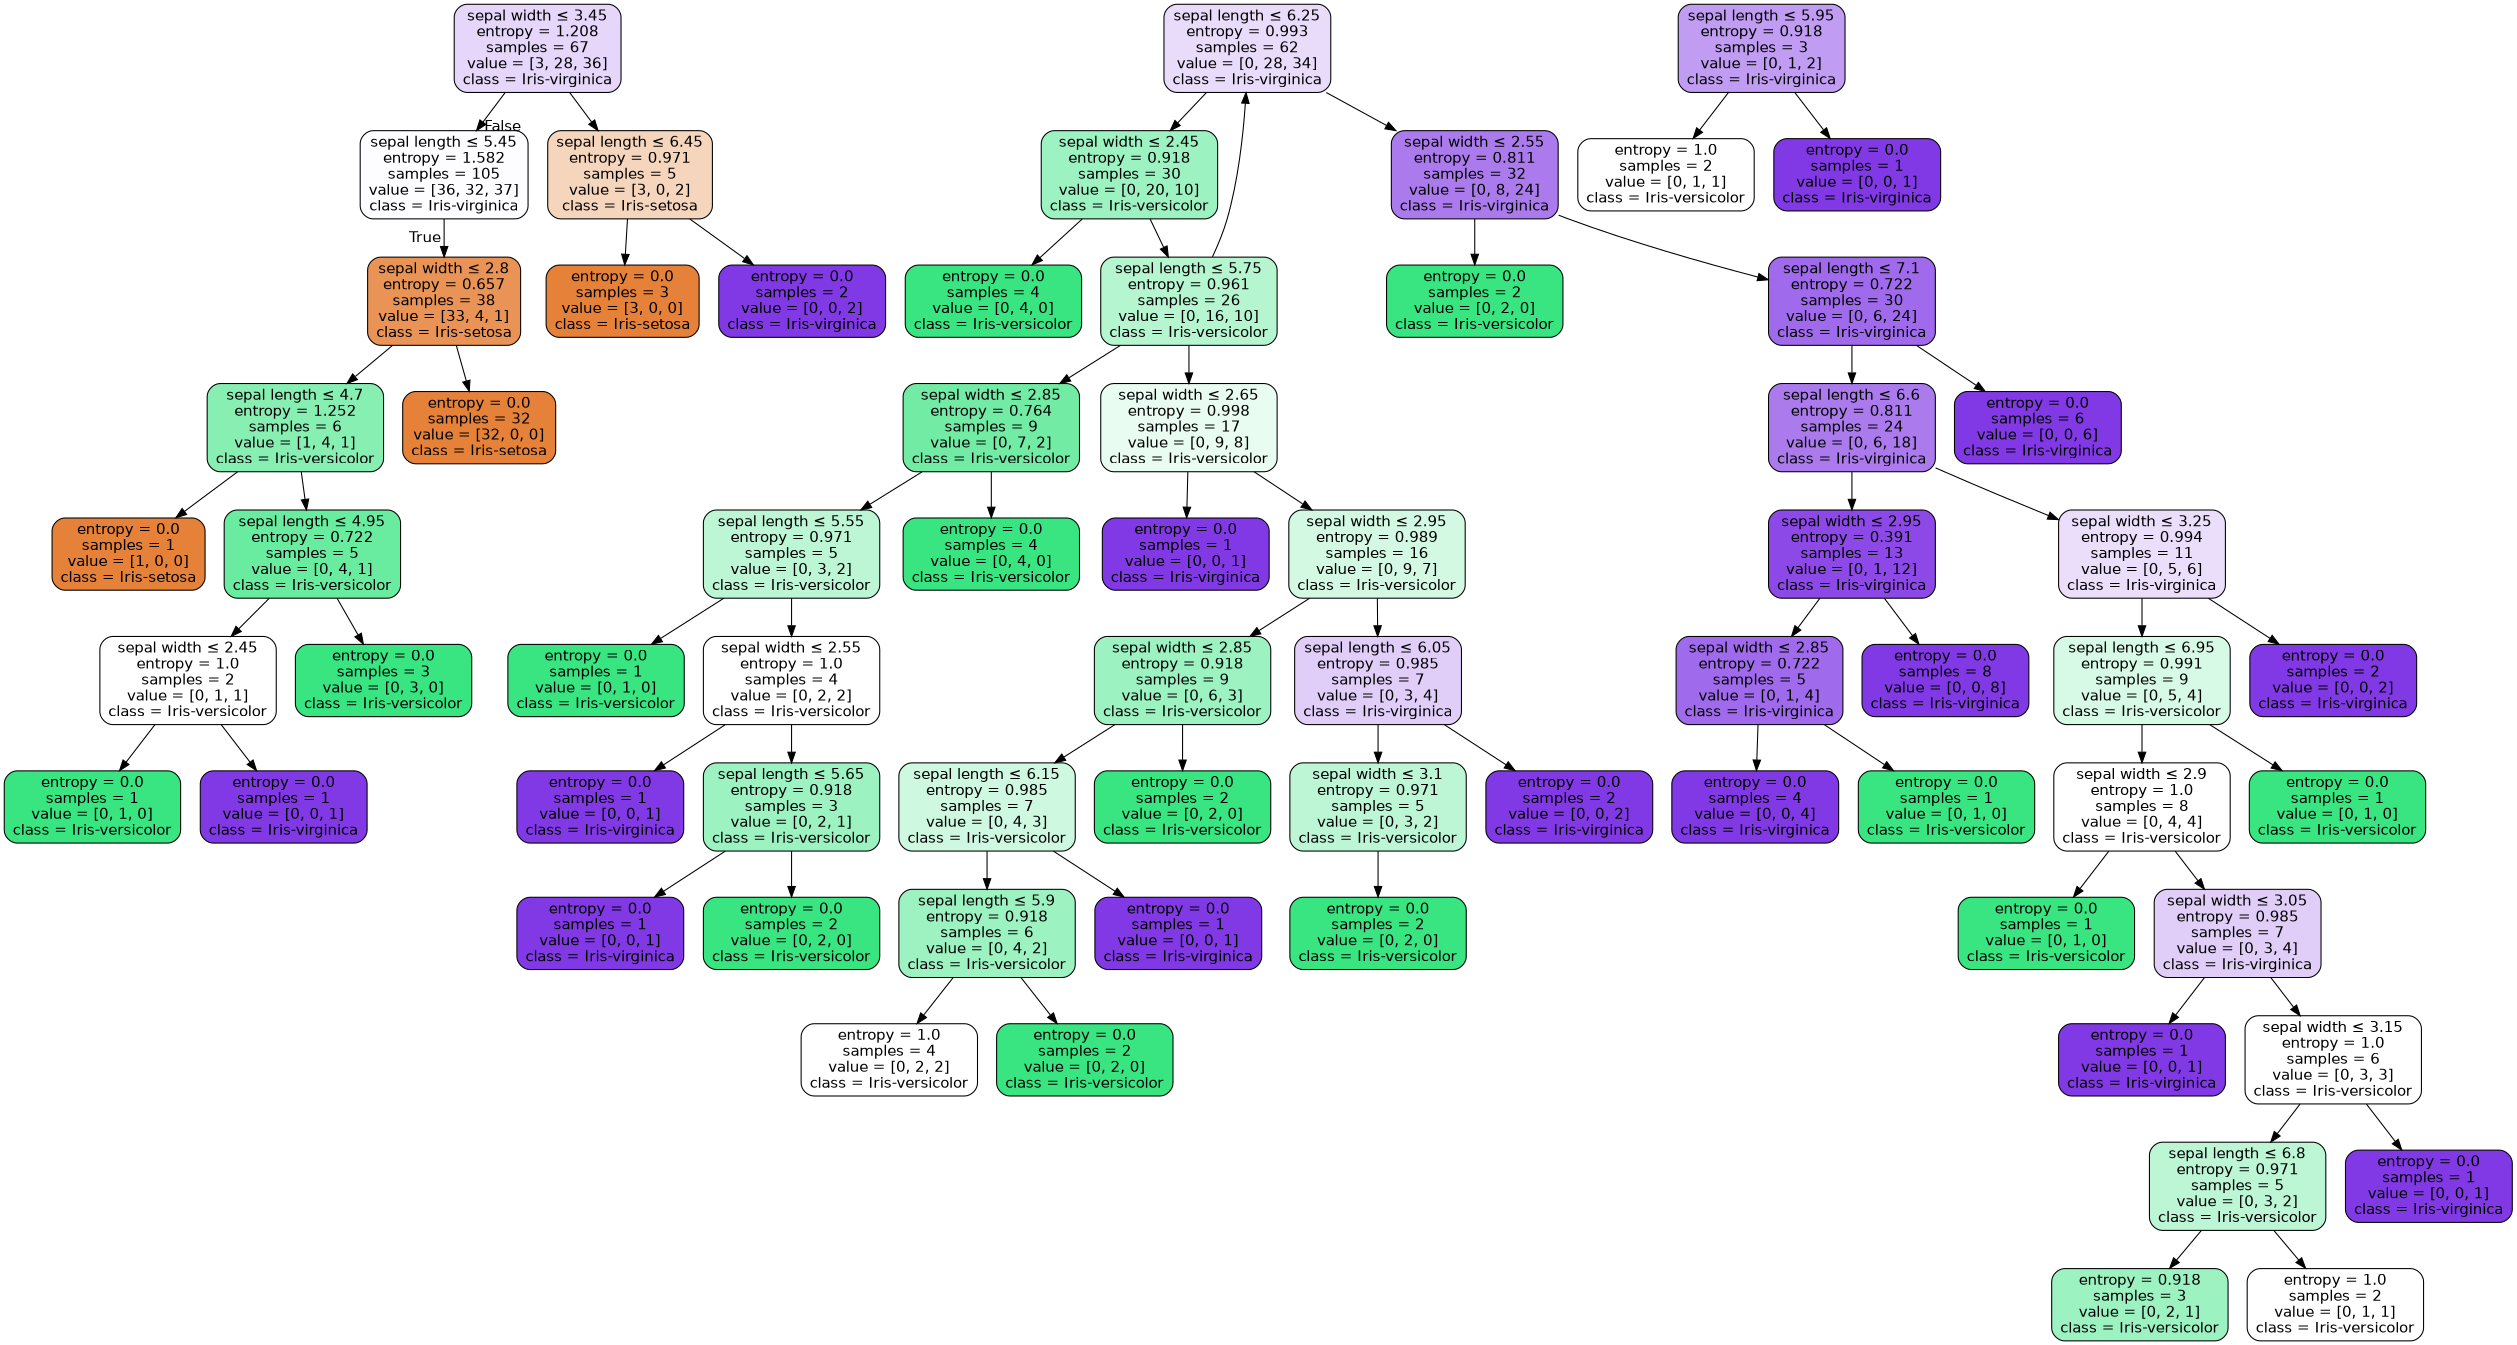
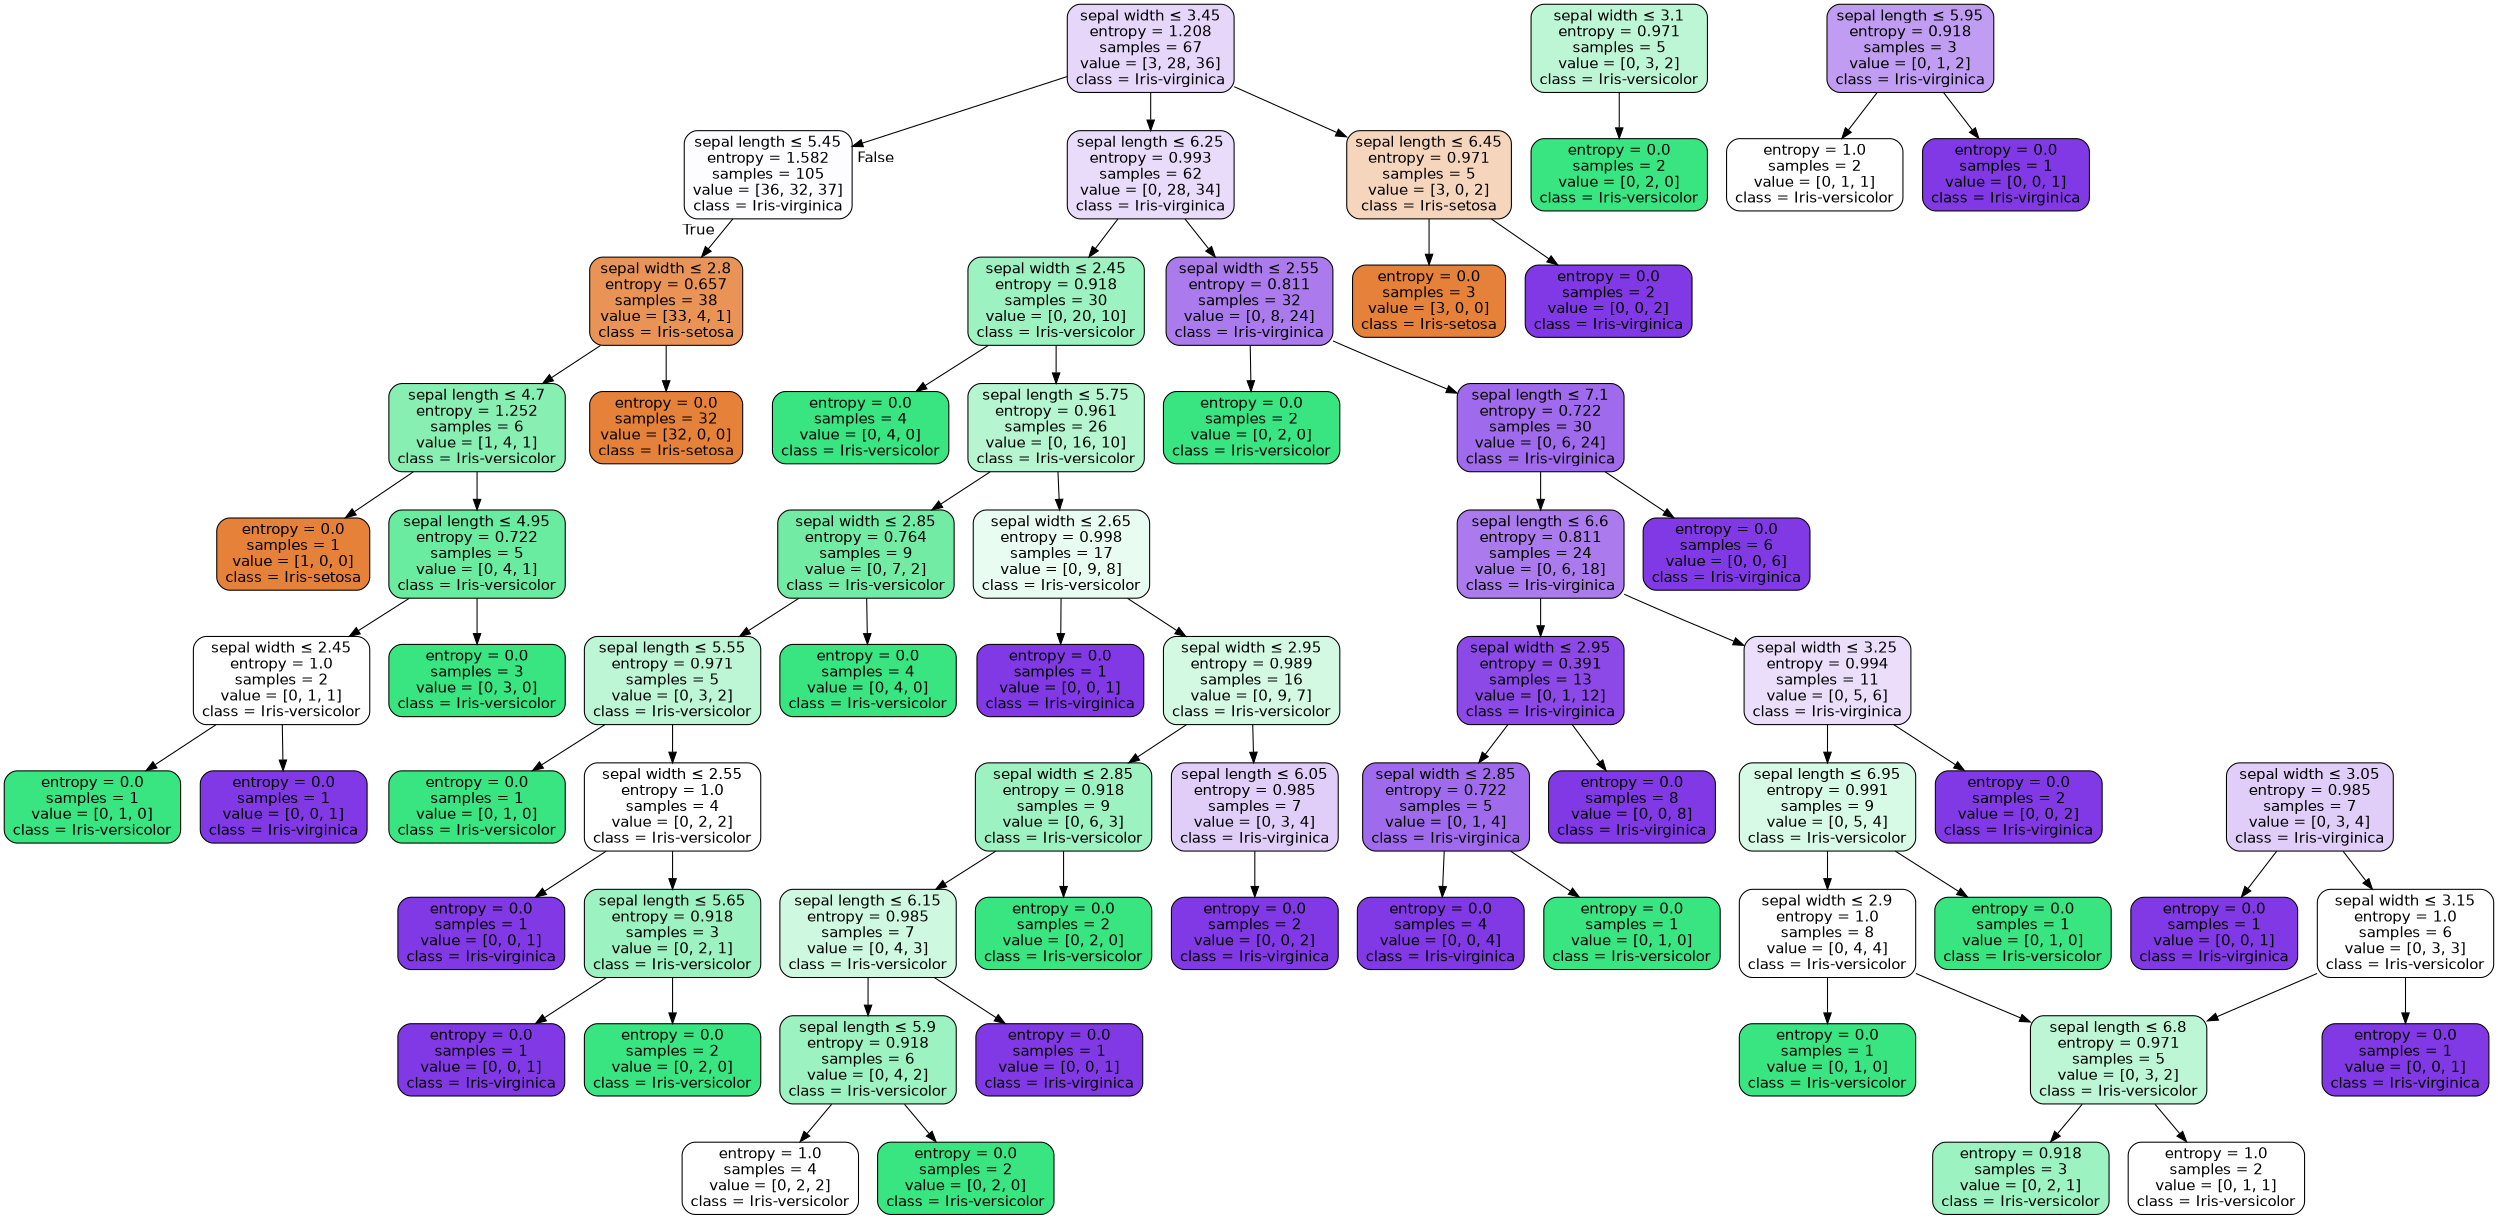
(1236, 182) -> (1151, 106)
(1378, 738) -> none
(2187, 866) -> (1968, 996)
